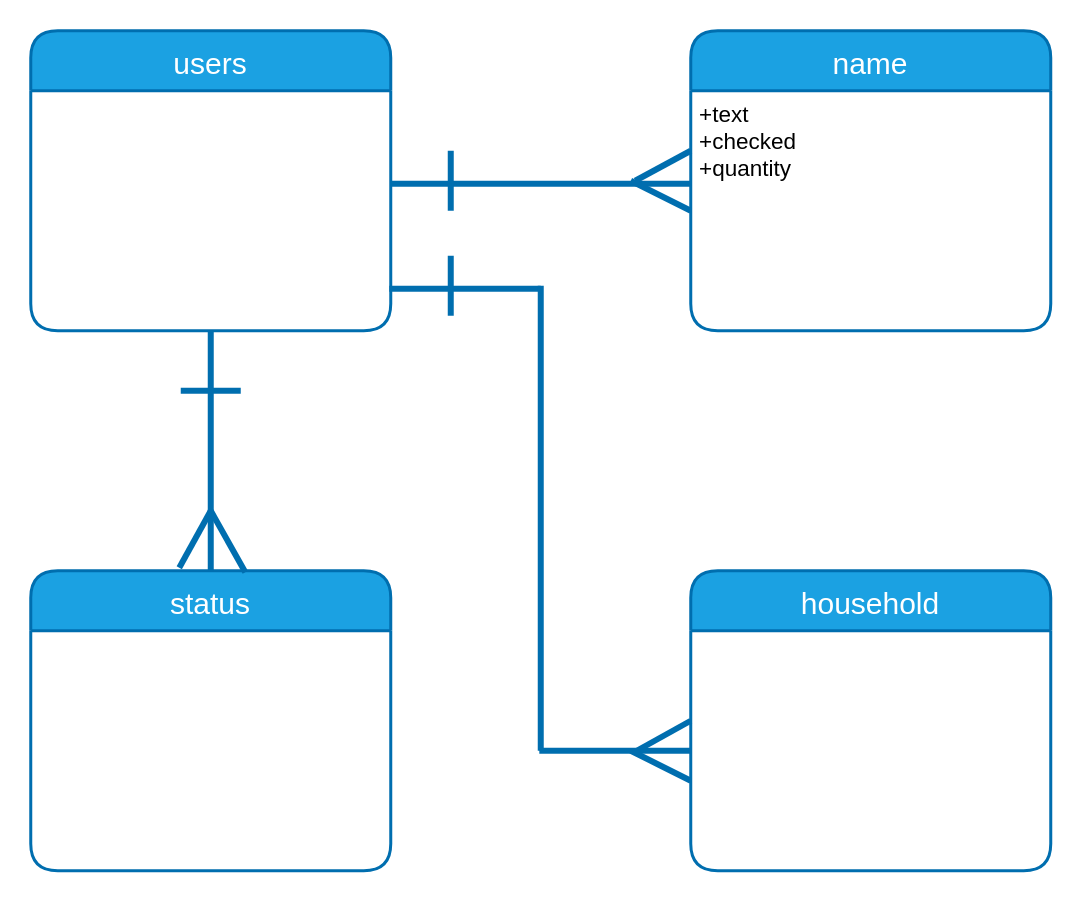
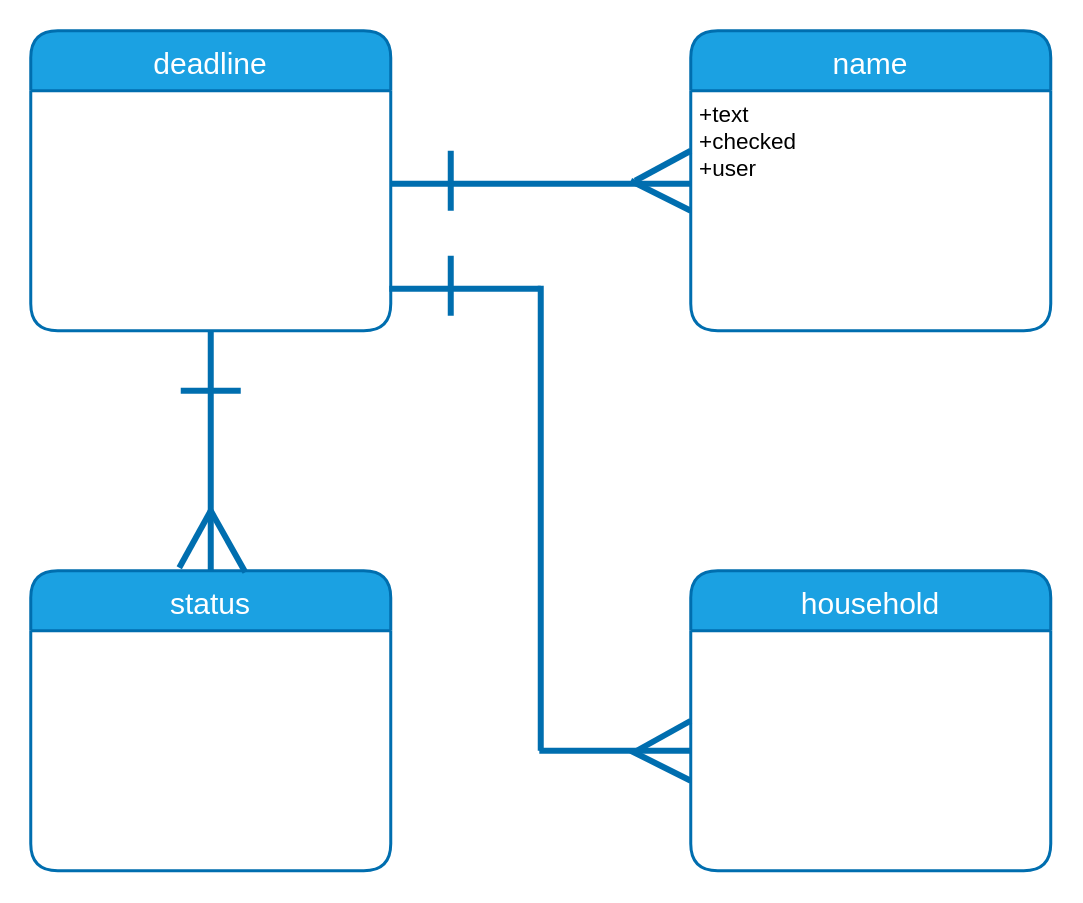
(210, 64) -> (210, 64)
(731, 114) -> (731, 114)
